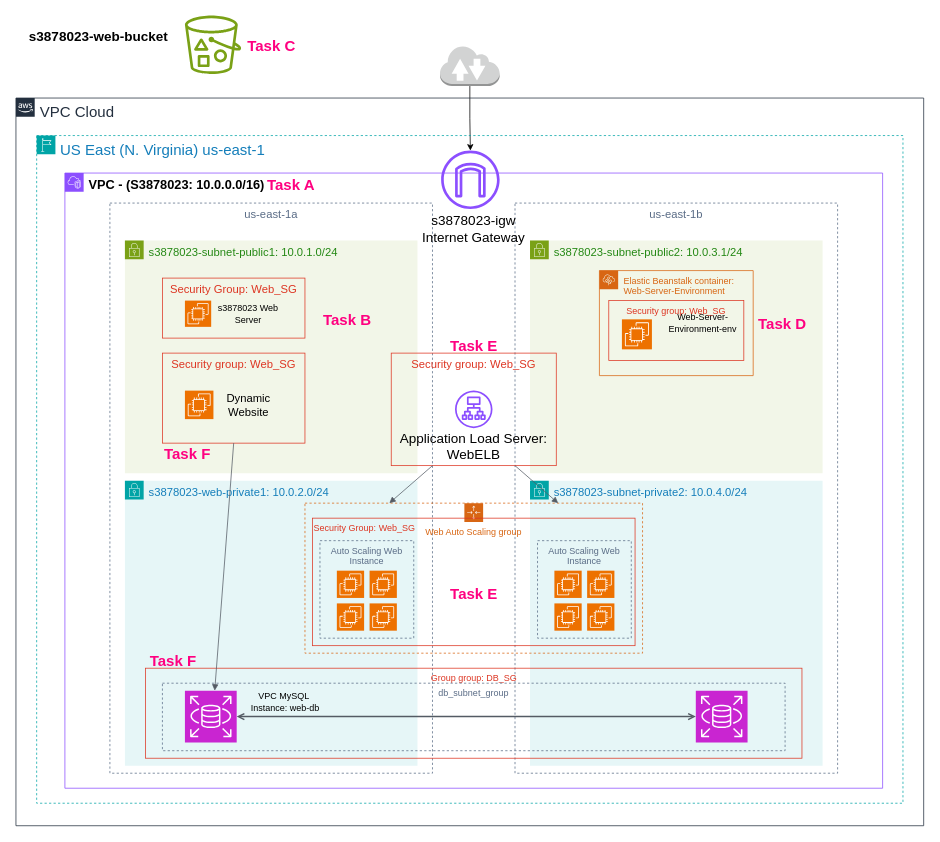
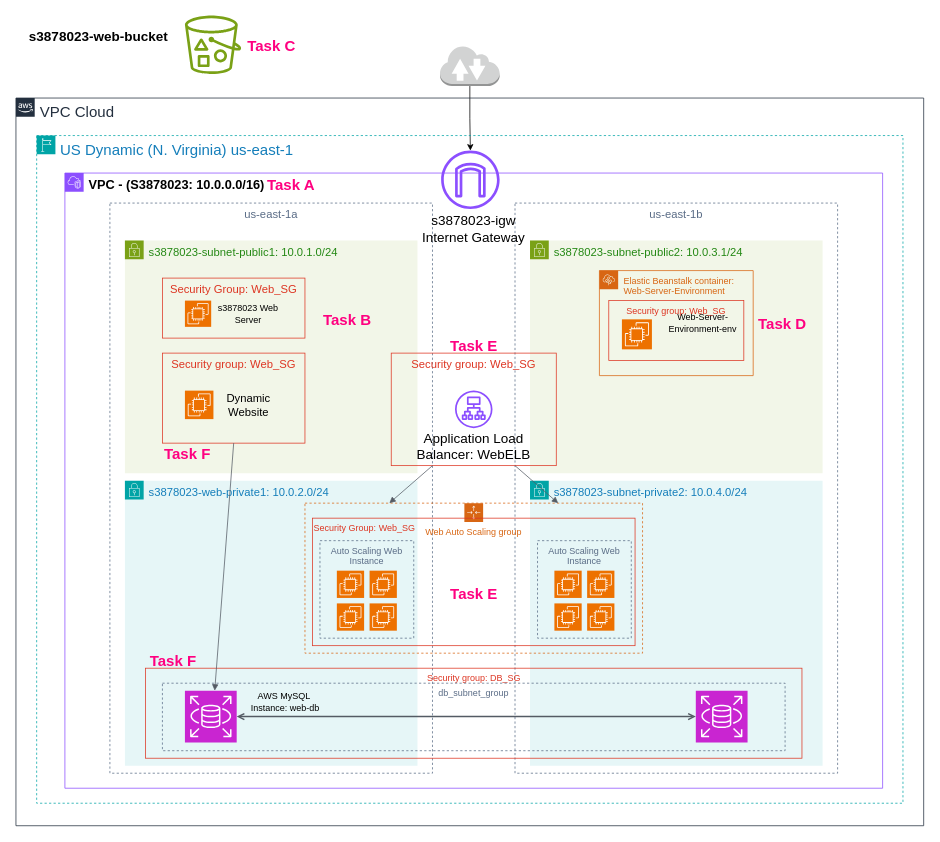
(129, 146) -> (136, 146)
(474, 447) -> (474, 447)
(474, 679) -> (474, 679)
(285, 702) -> (285, 702)
